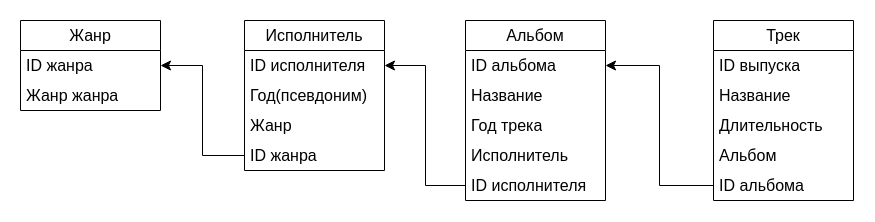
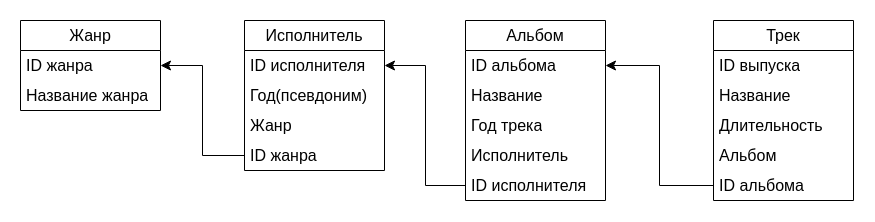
(69, 96) -> (87, 96)
